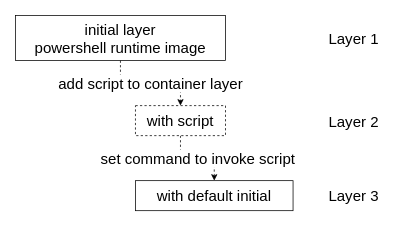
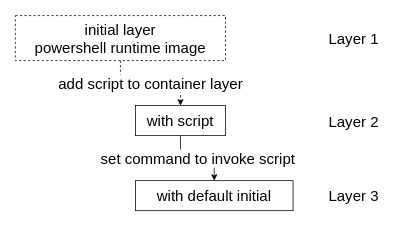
(120, 38) -> (120, 38)
(180, 120) -> (180, 120)
(180, 143) -> (180, 143)
